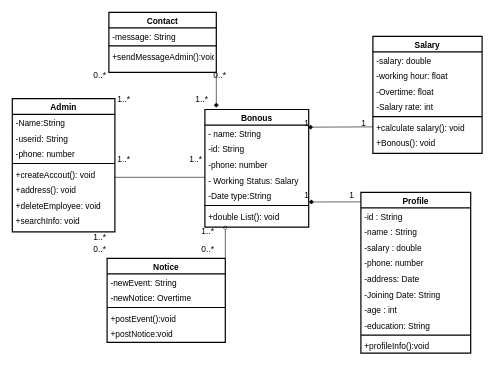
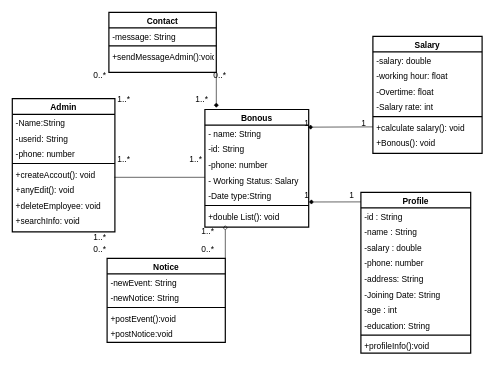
(50, 190) -> (49, 190)
(395, 279) -> (399, 279)
(153, 298) -> (148, 298)
